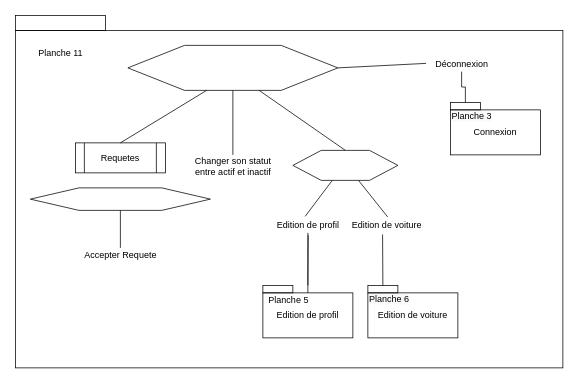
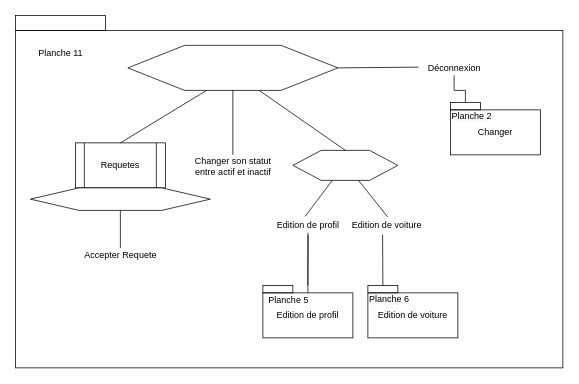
(462, 64) -> (454, 68)
(472, 117) -> (472, 117)
(495, 132) -> (495, 132)
(120, 158) -> (120, 165)
